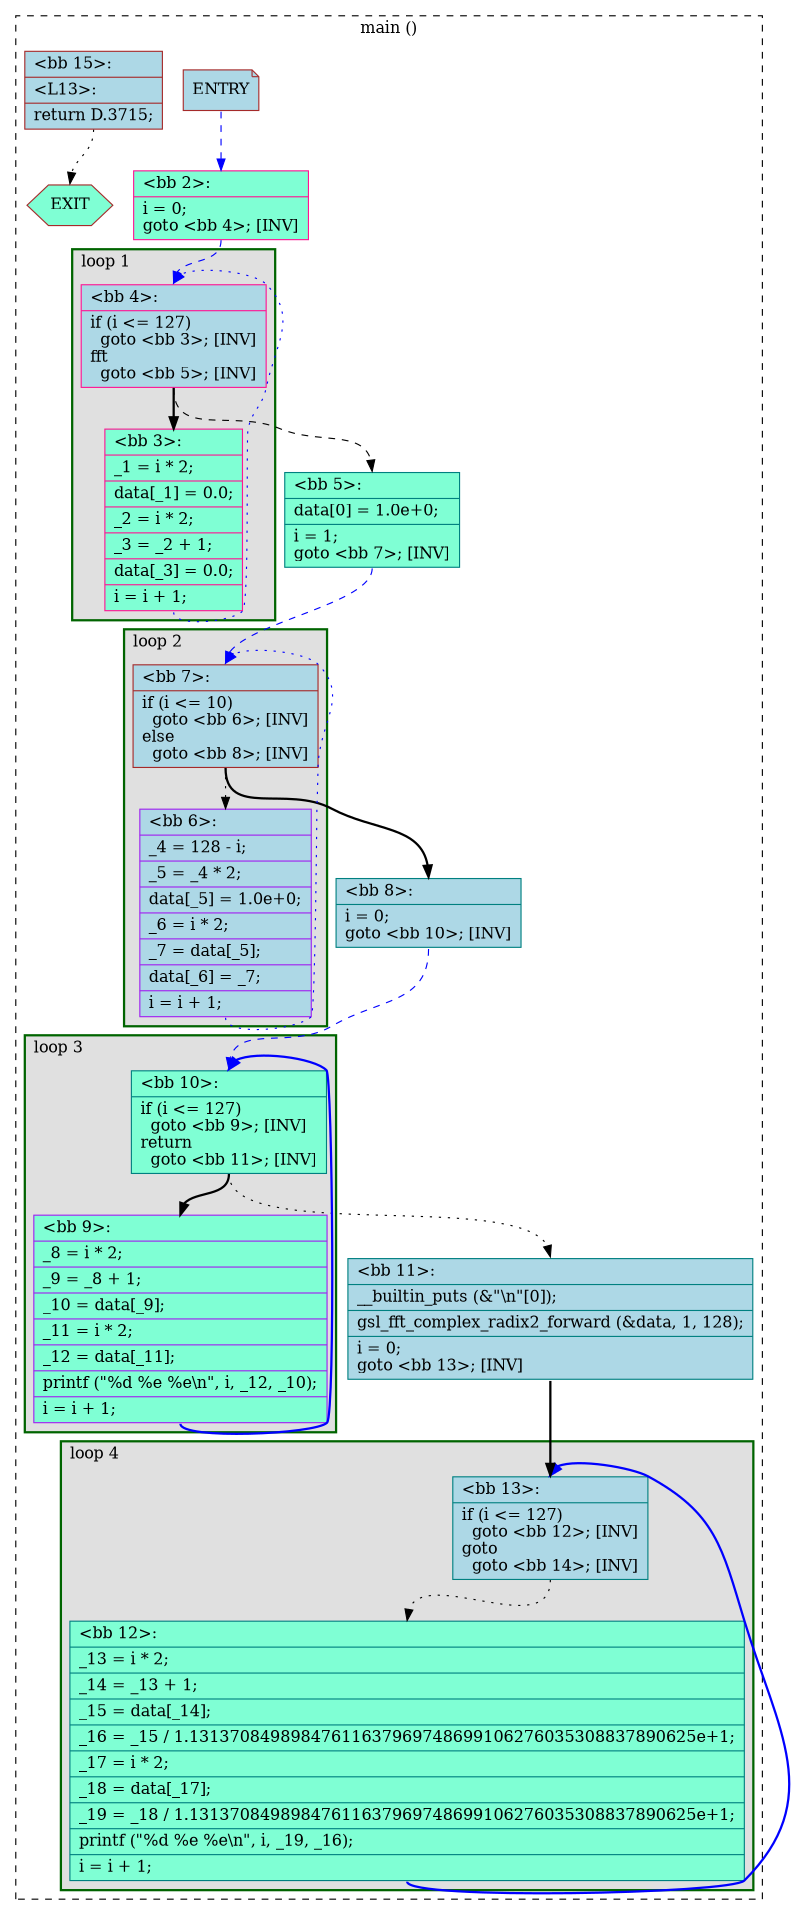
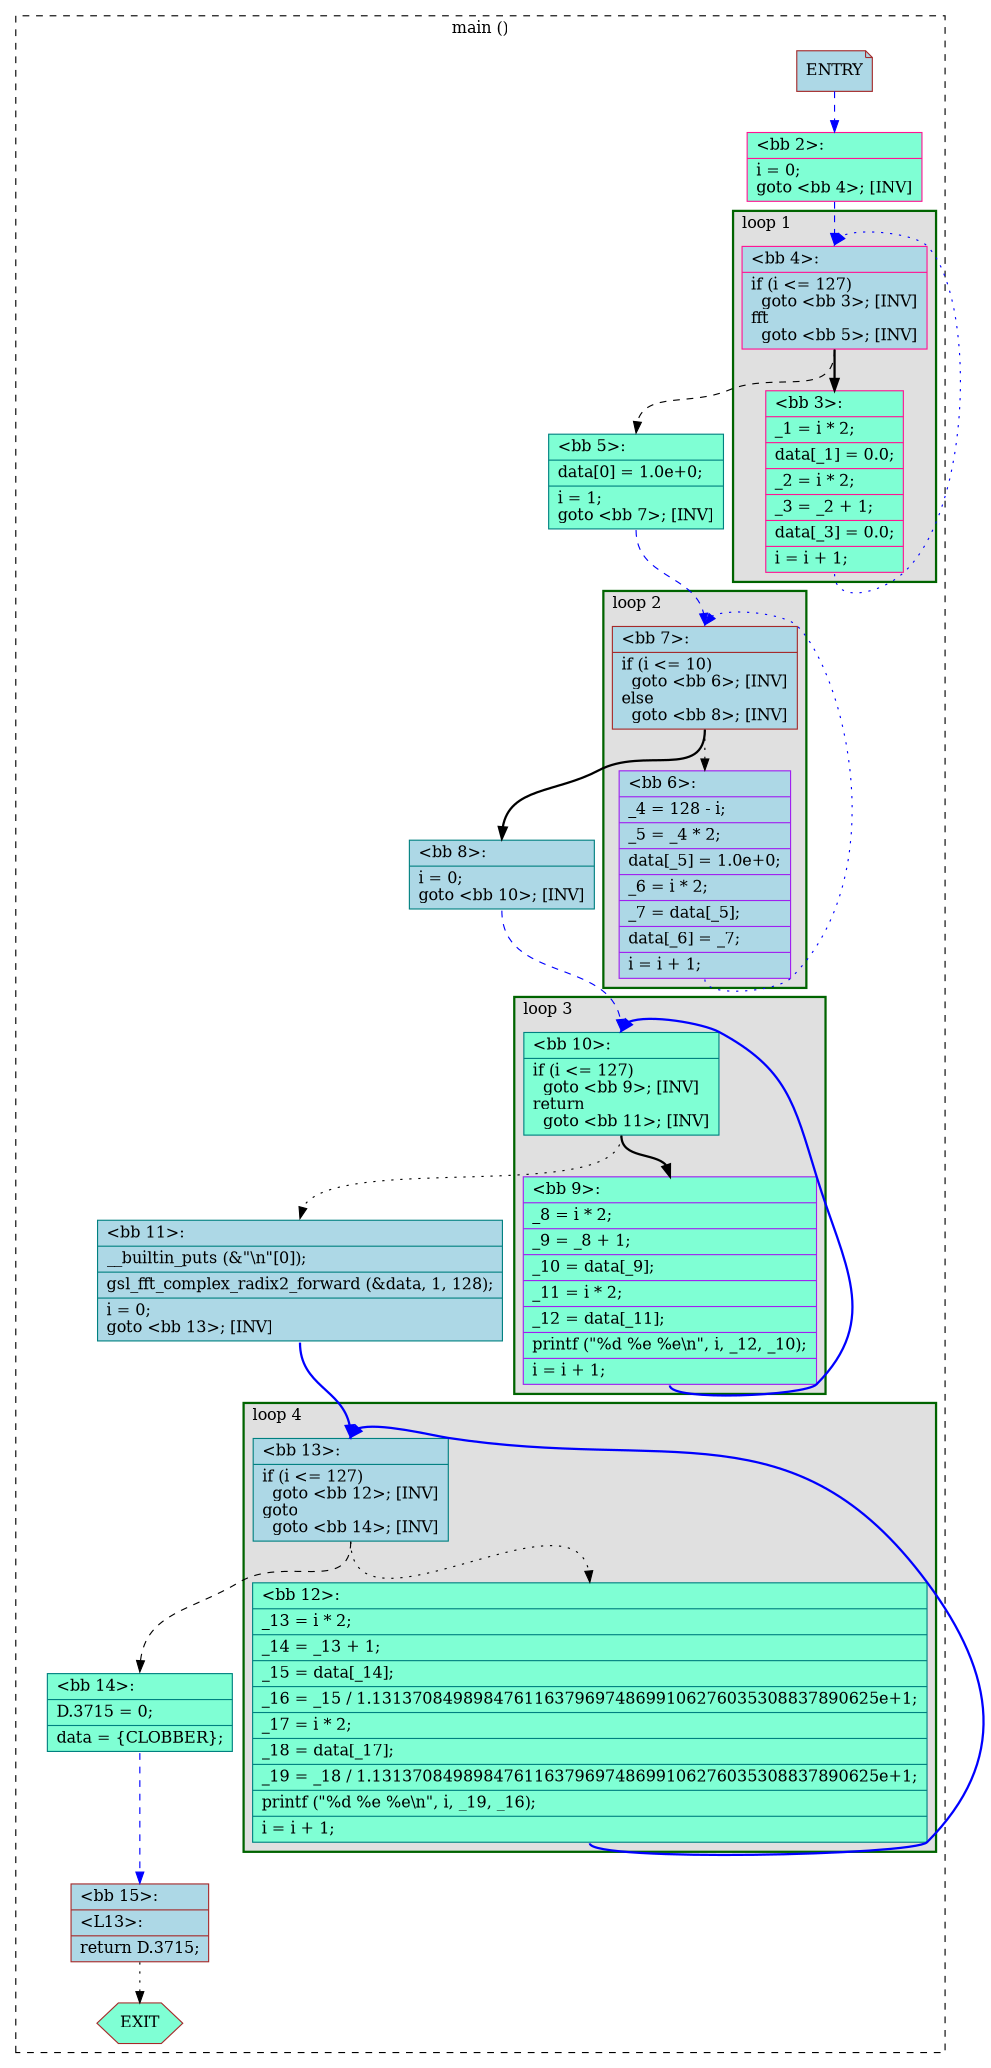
(550, 1422) -> (321, 1386)
none -> (140, 1713)
